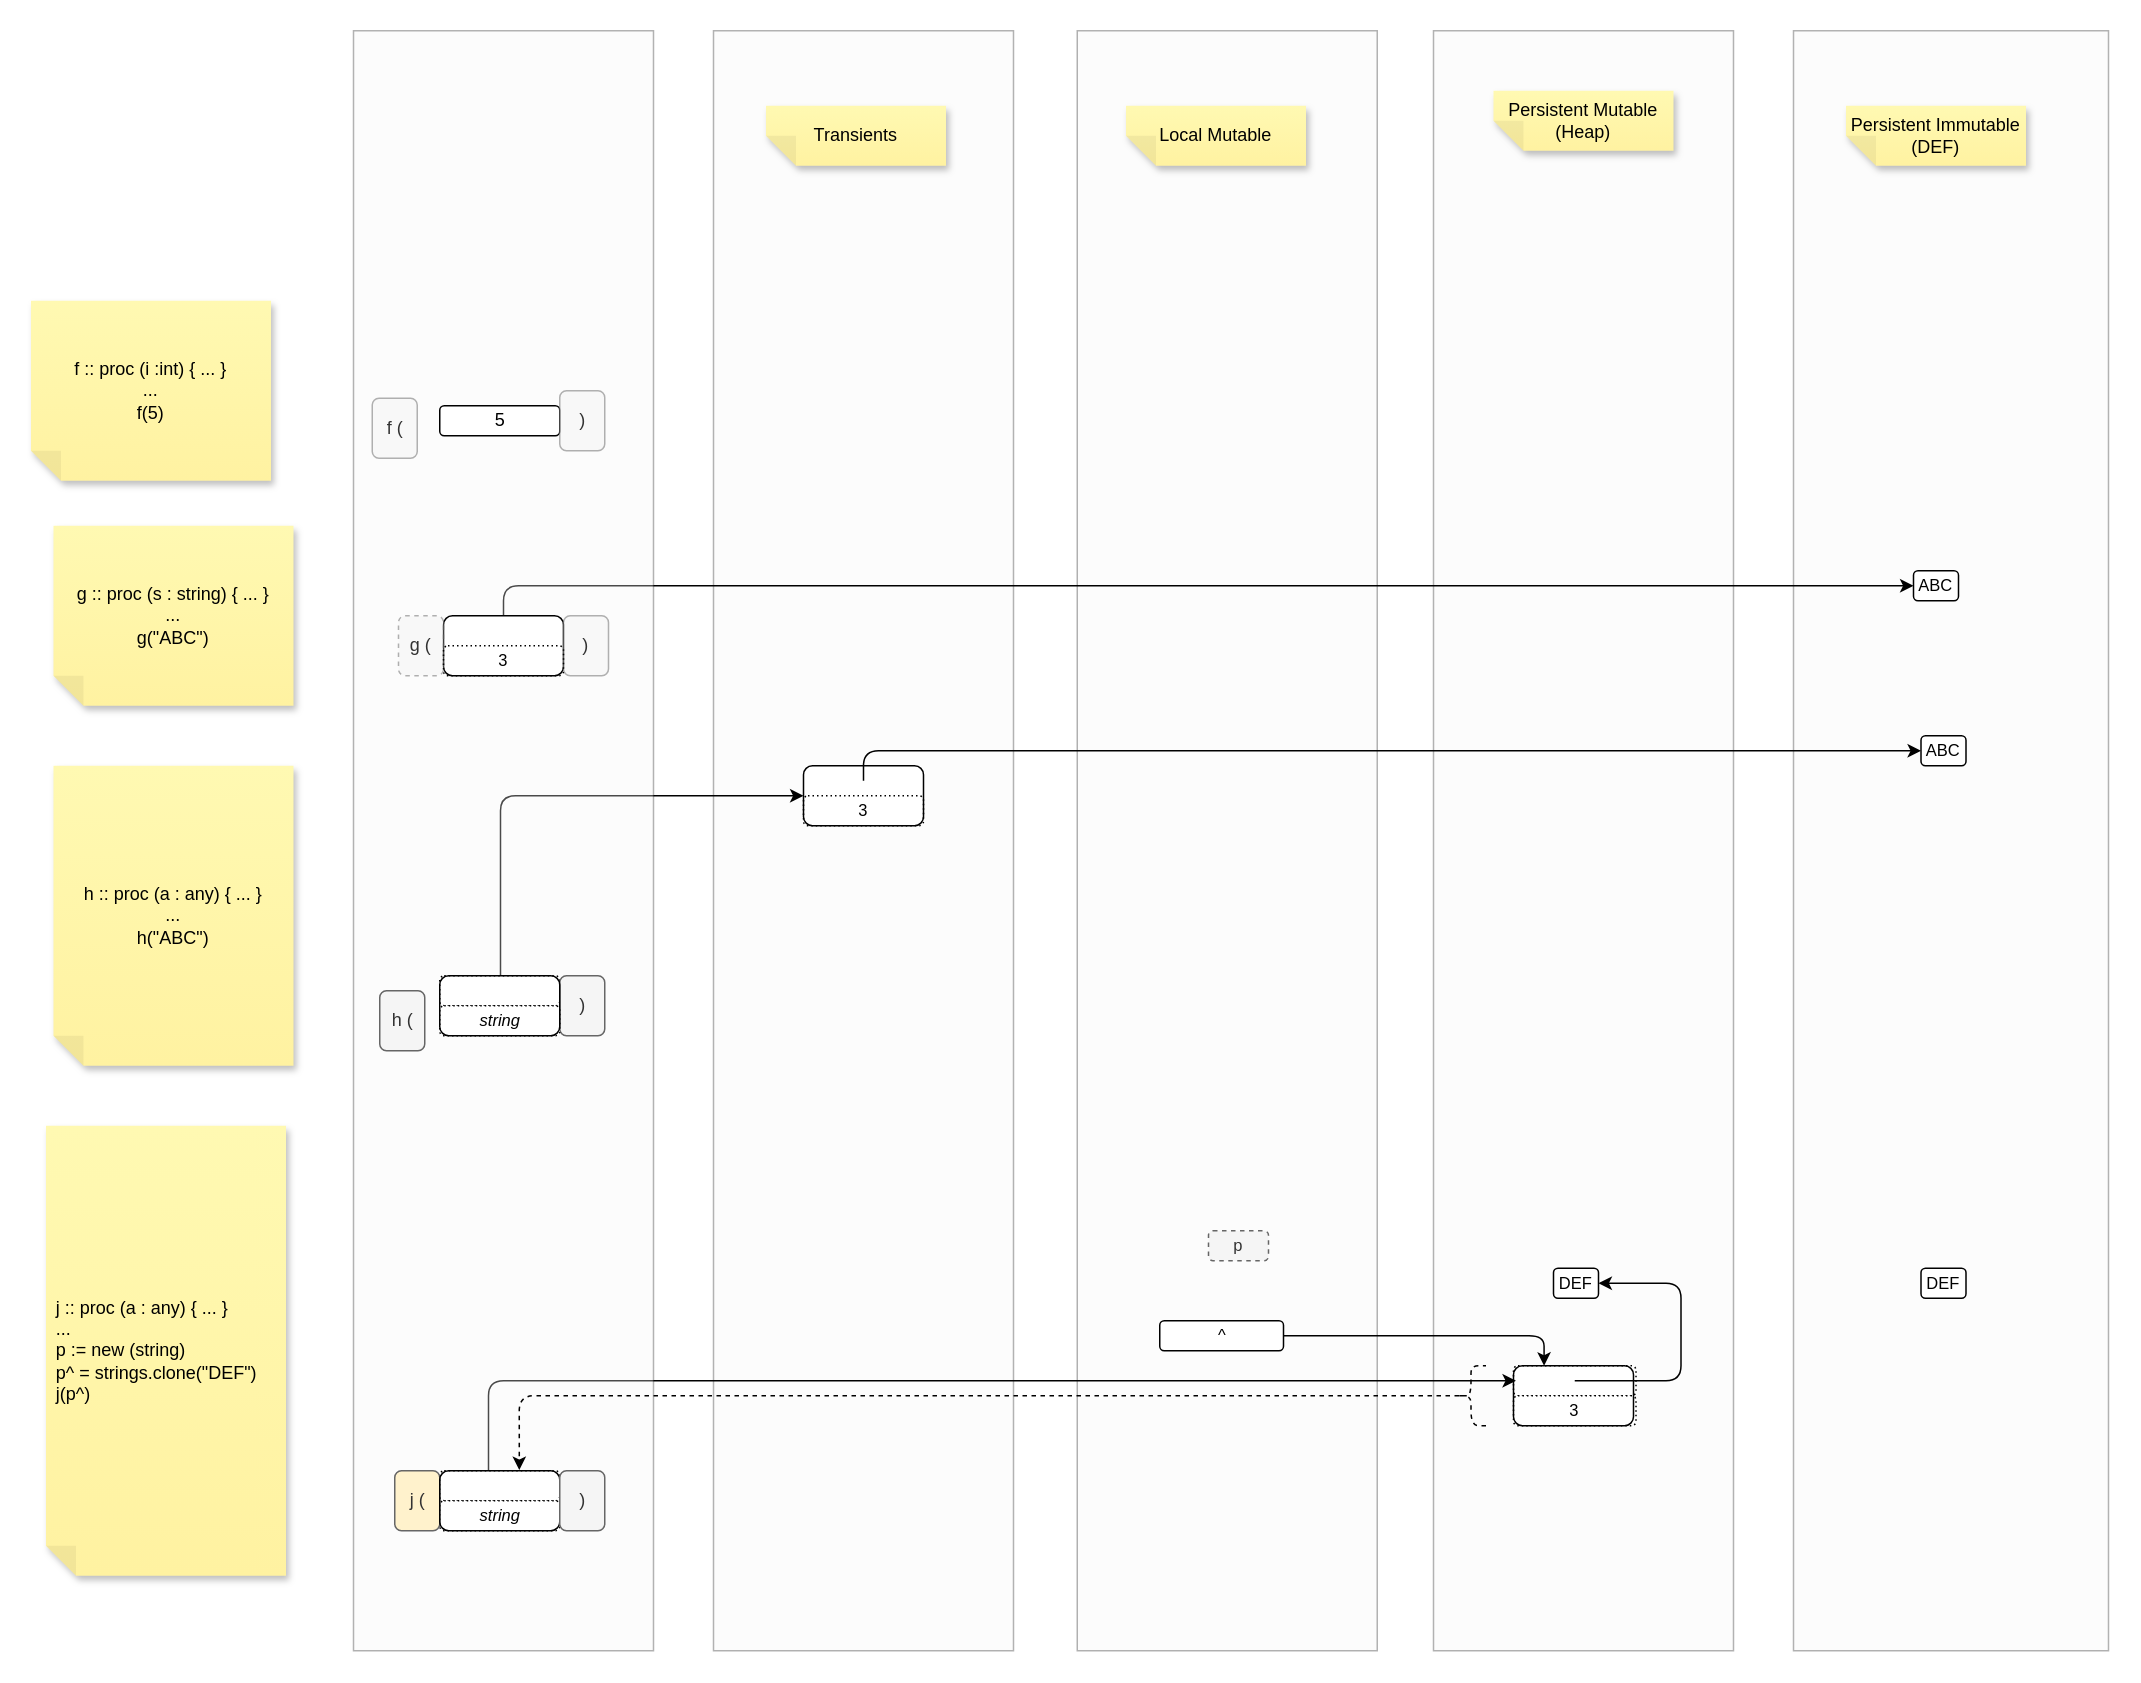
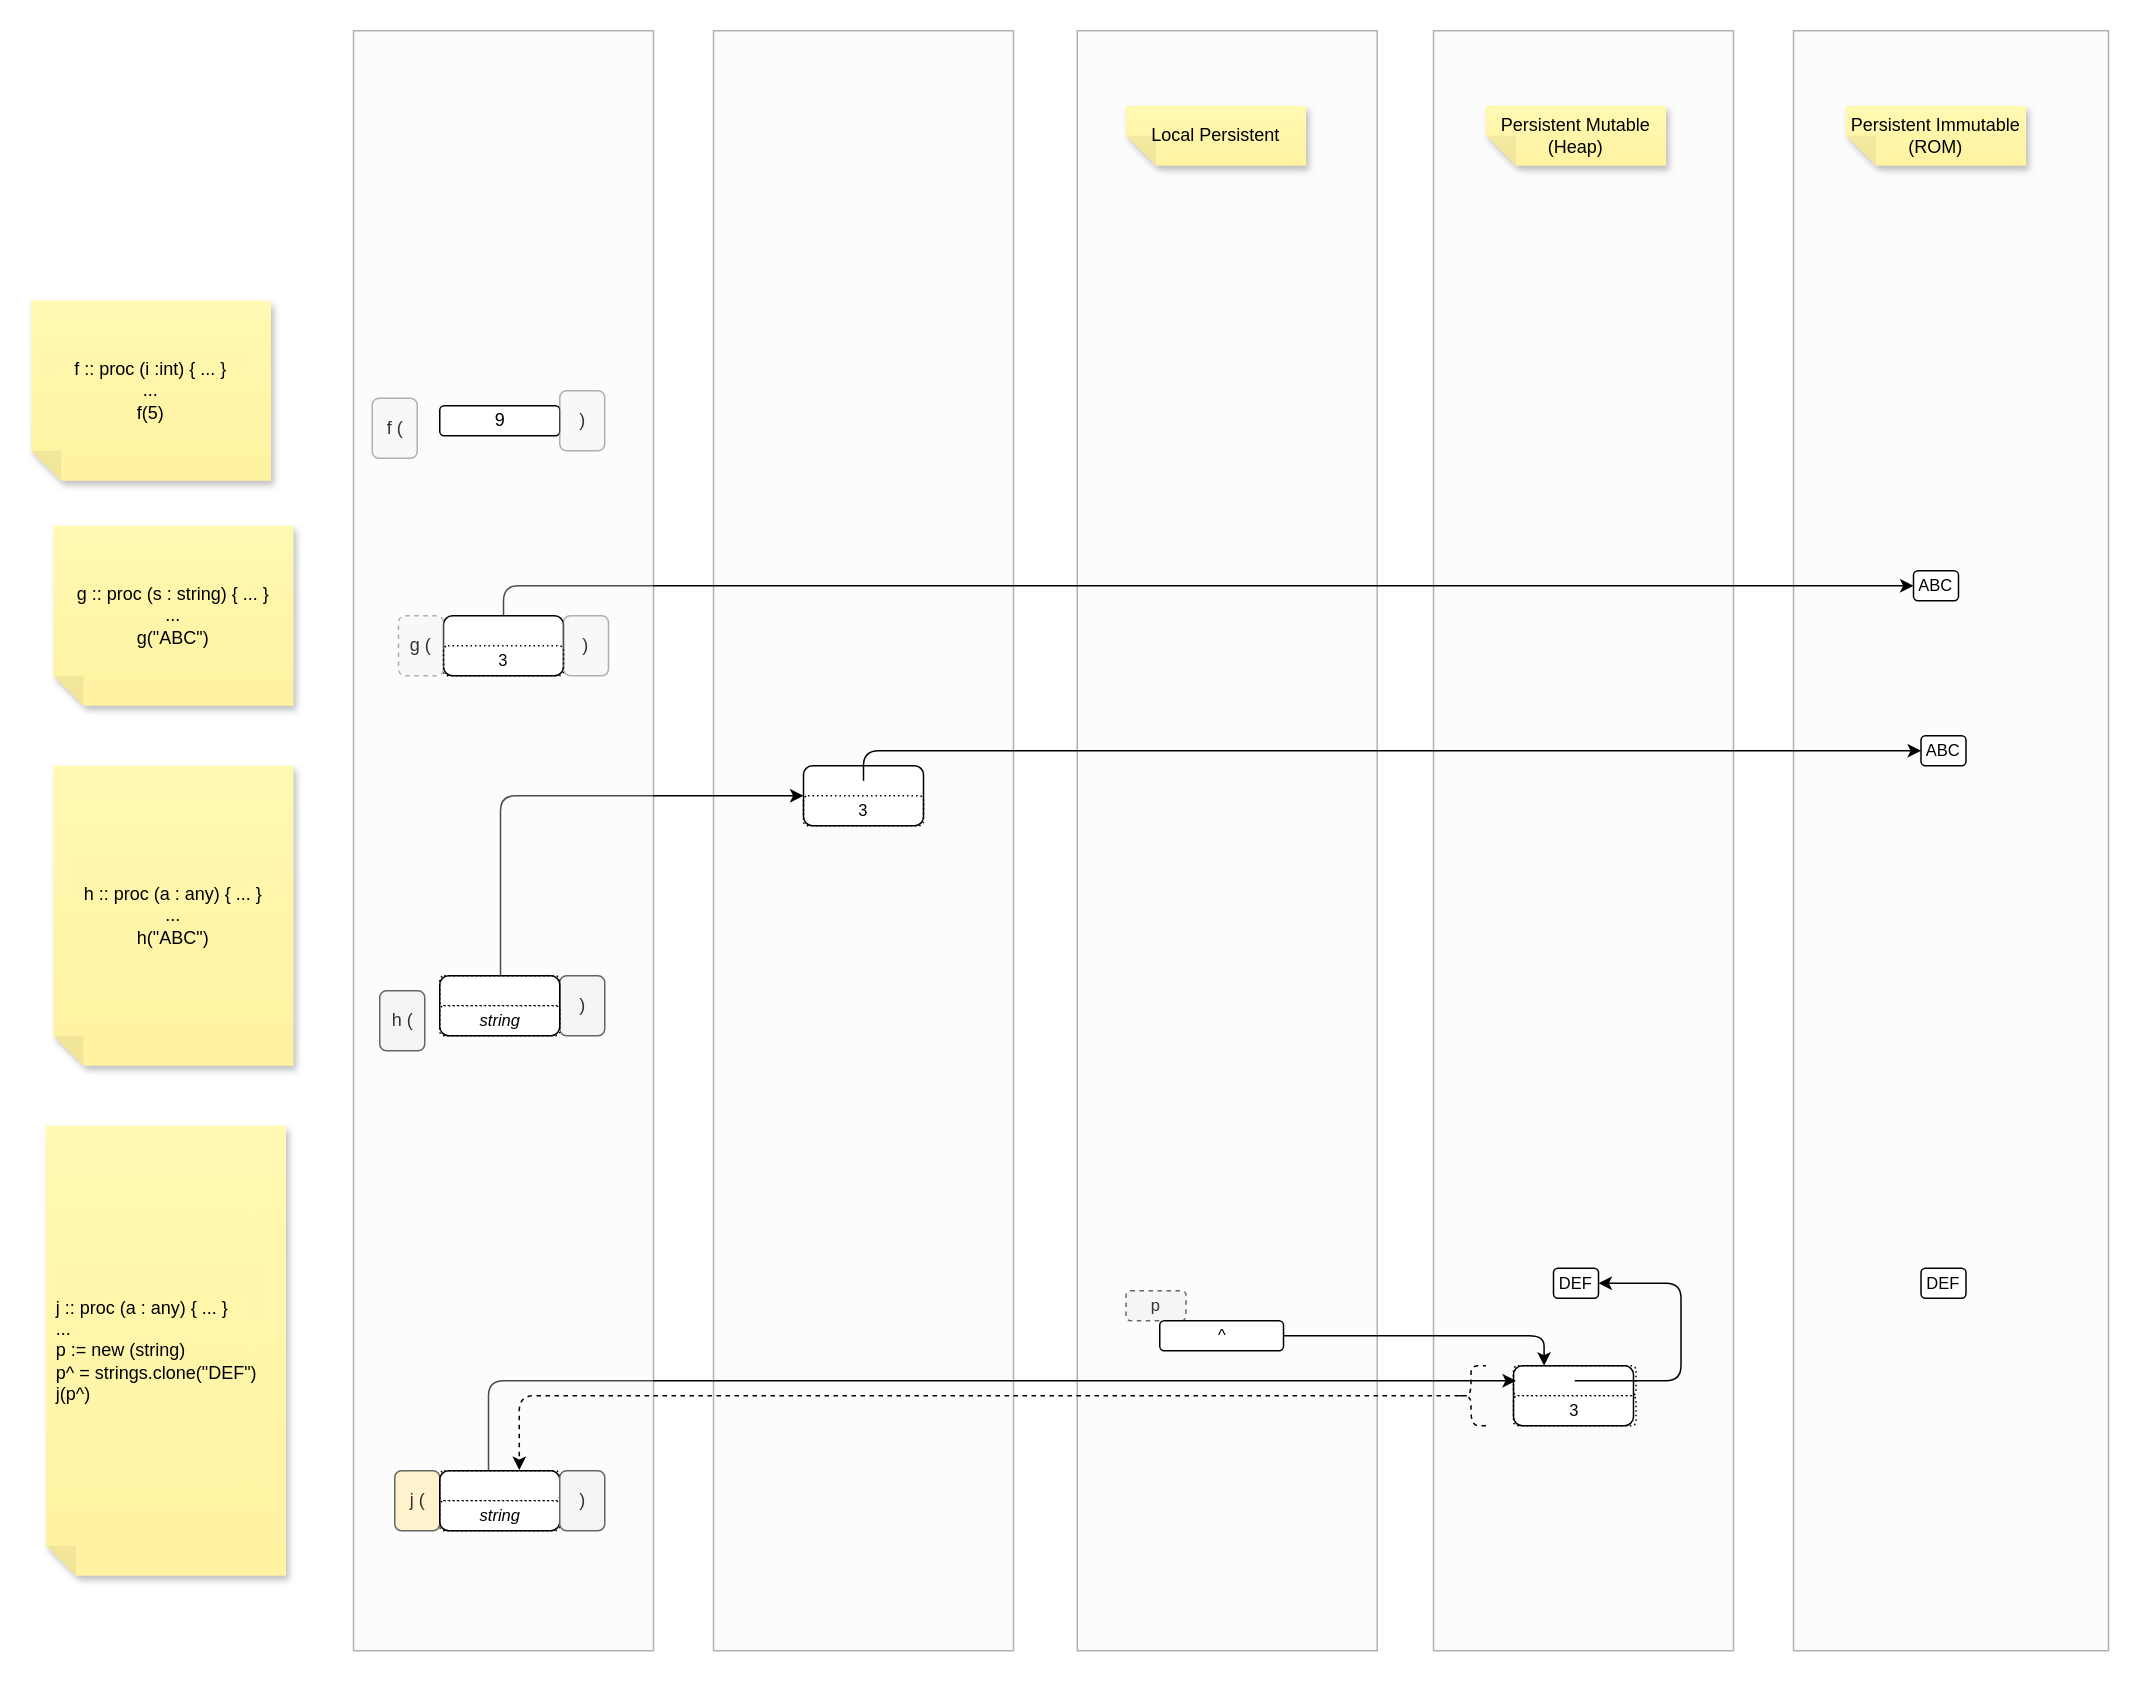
(1583, 121) -> (1576, 136)
(856, 136) -> none
(1216, 136) -> (1216, 136)
(1936, 136) -> (1936, 136)
(500, 421) -> (500, 421)
(1238, 1246) -> (1156, 1306)
